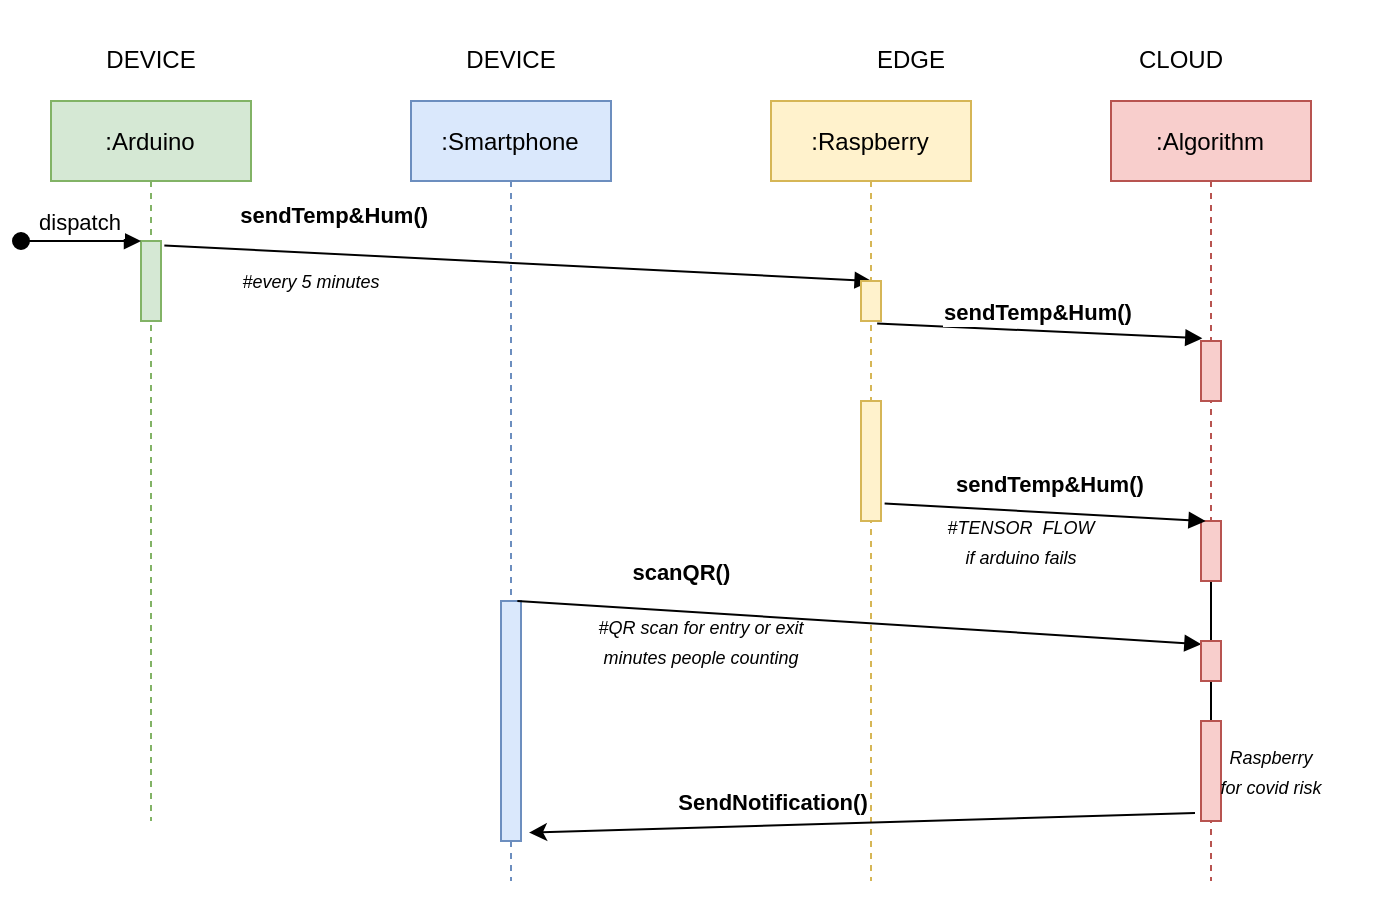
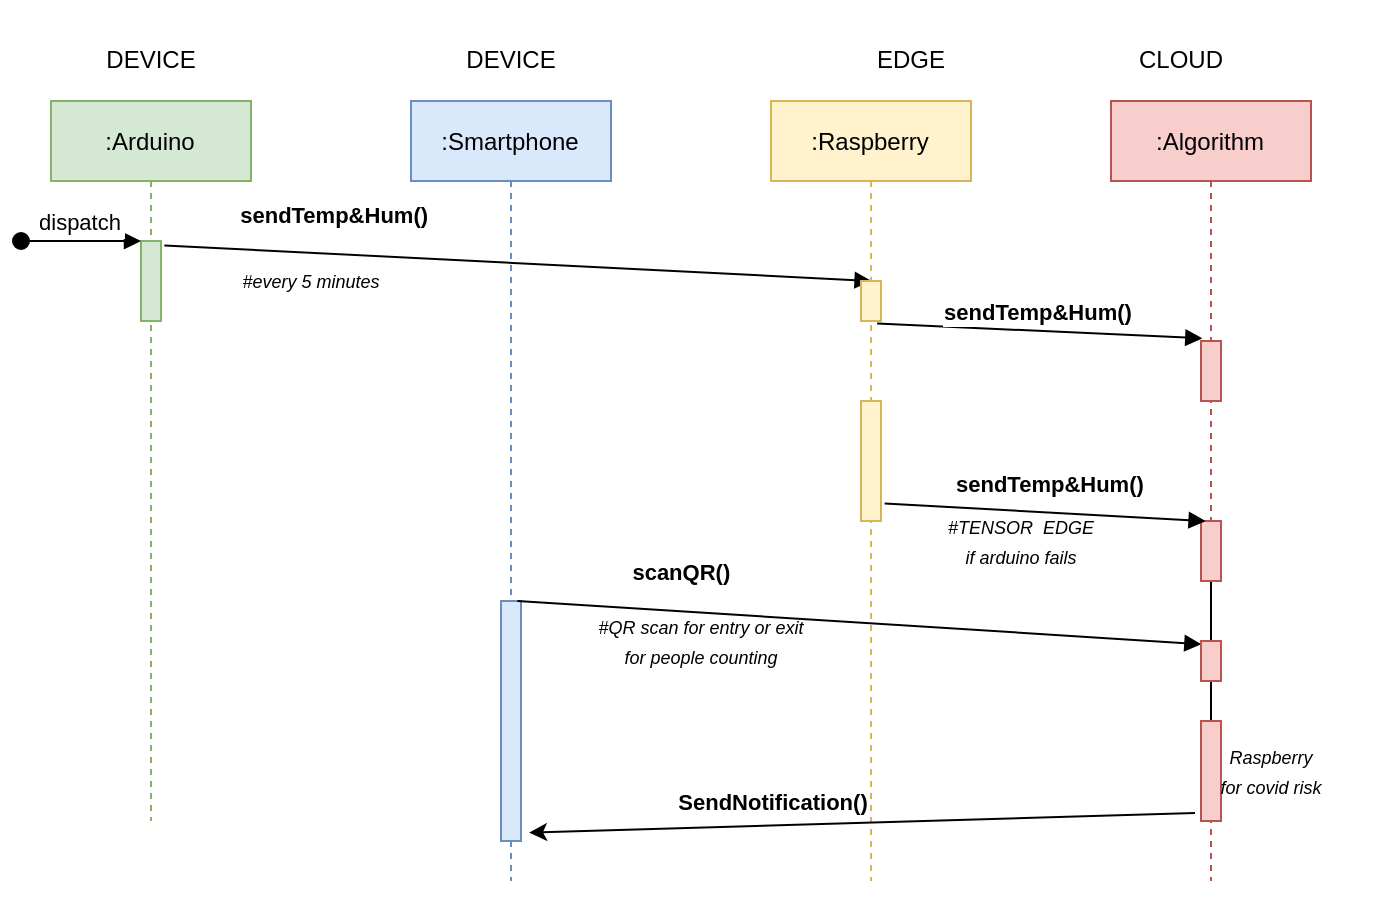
(1022, 541) -> (1022, 541)
(702, 641) -> (702, 641)
